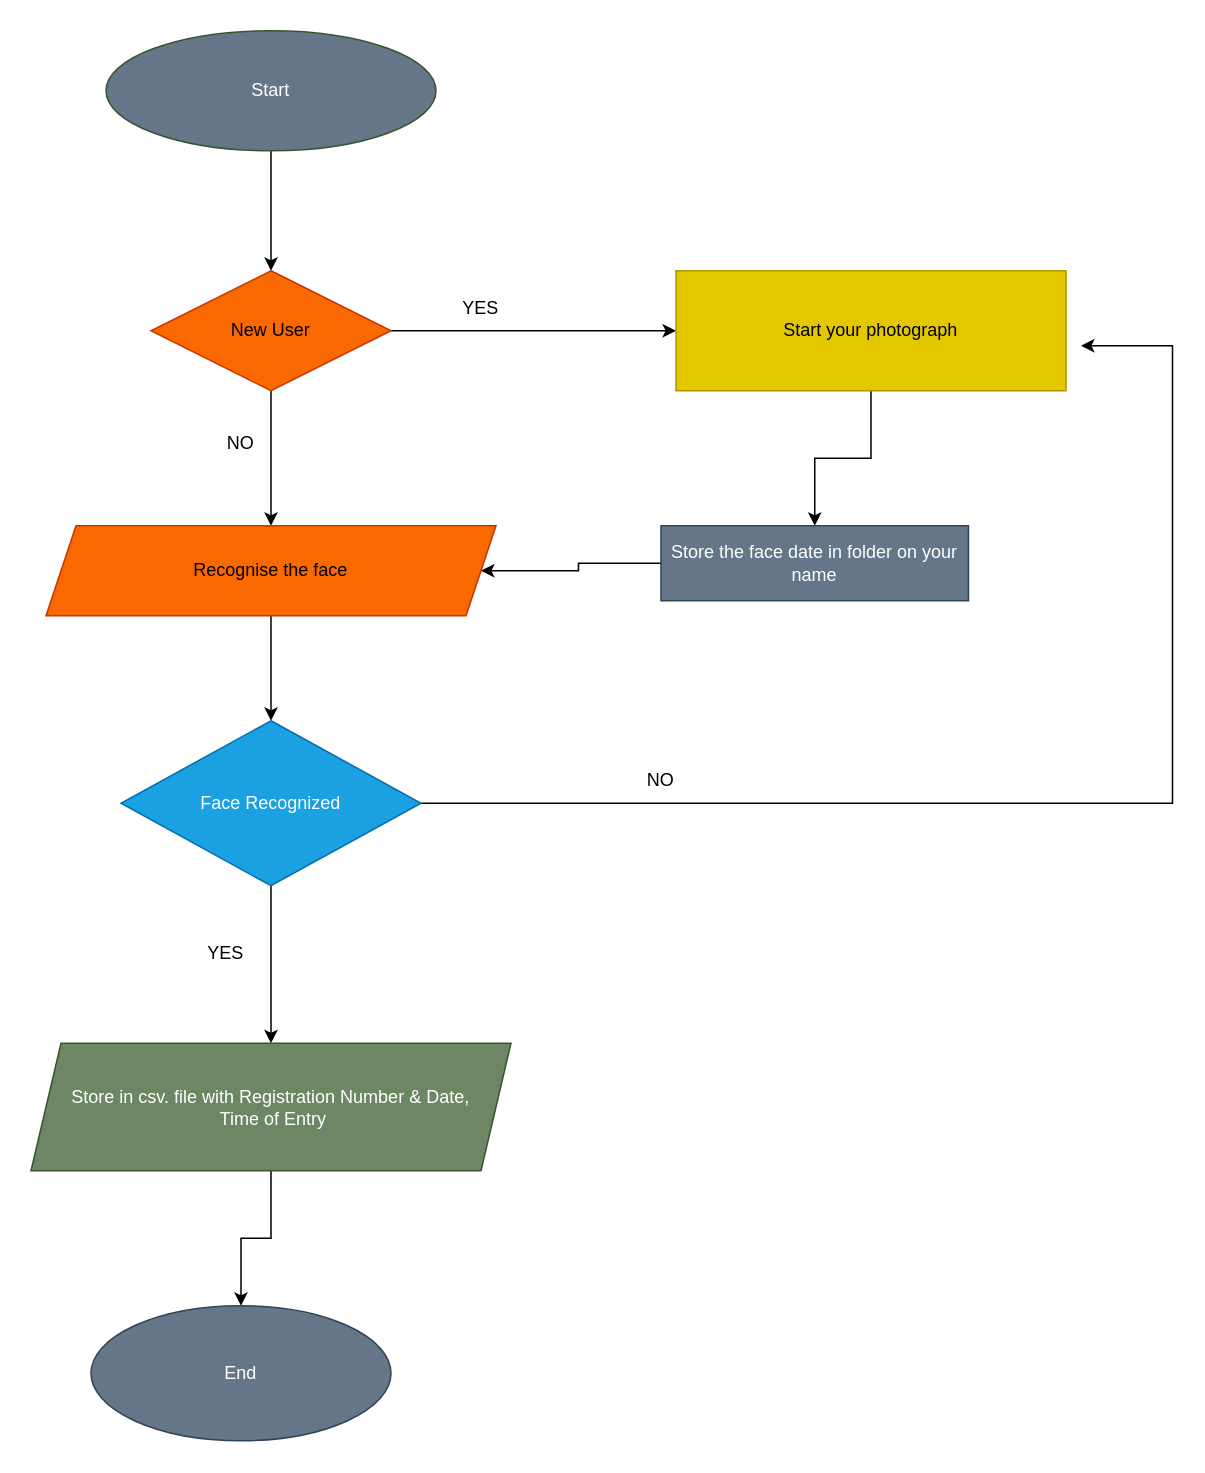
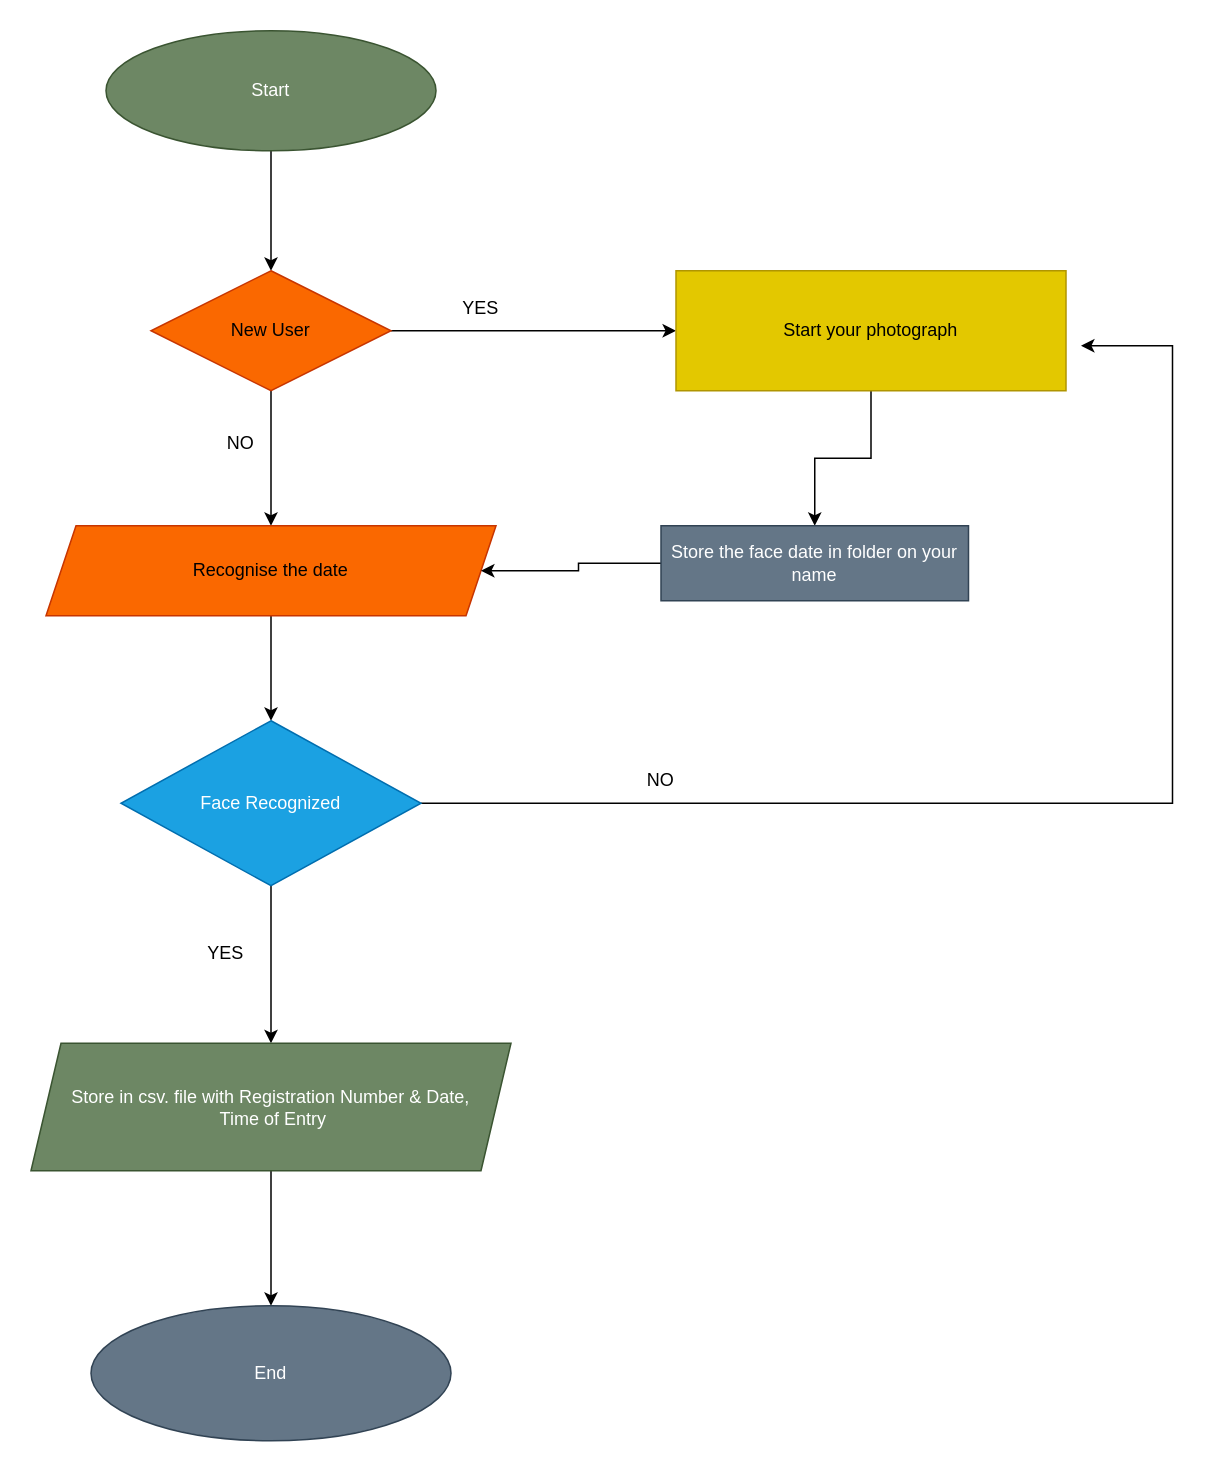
(271, 91) -> (271, 91)
(271, 571) -> (271, 571)
(241, 1373) -> (271, 1373)
